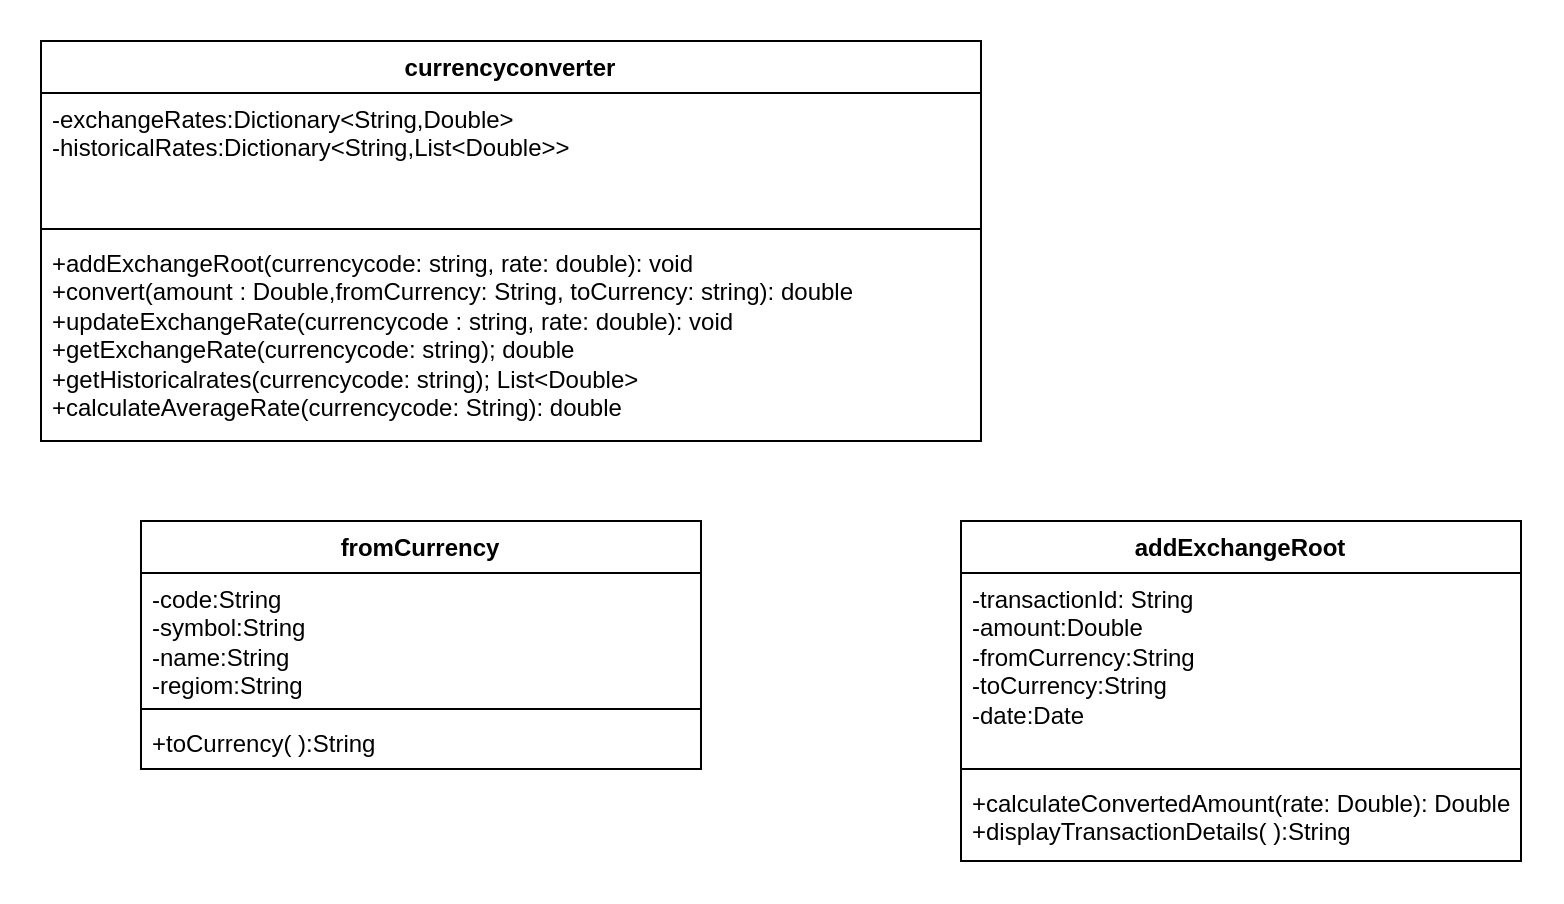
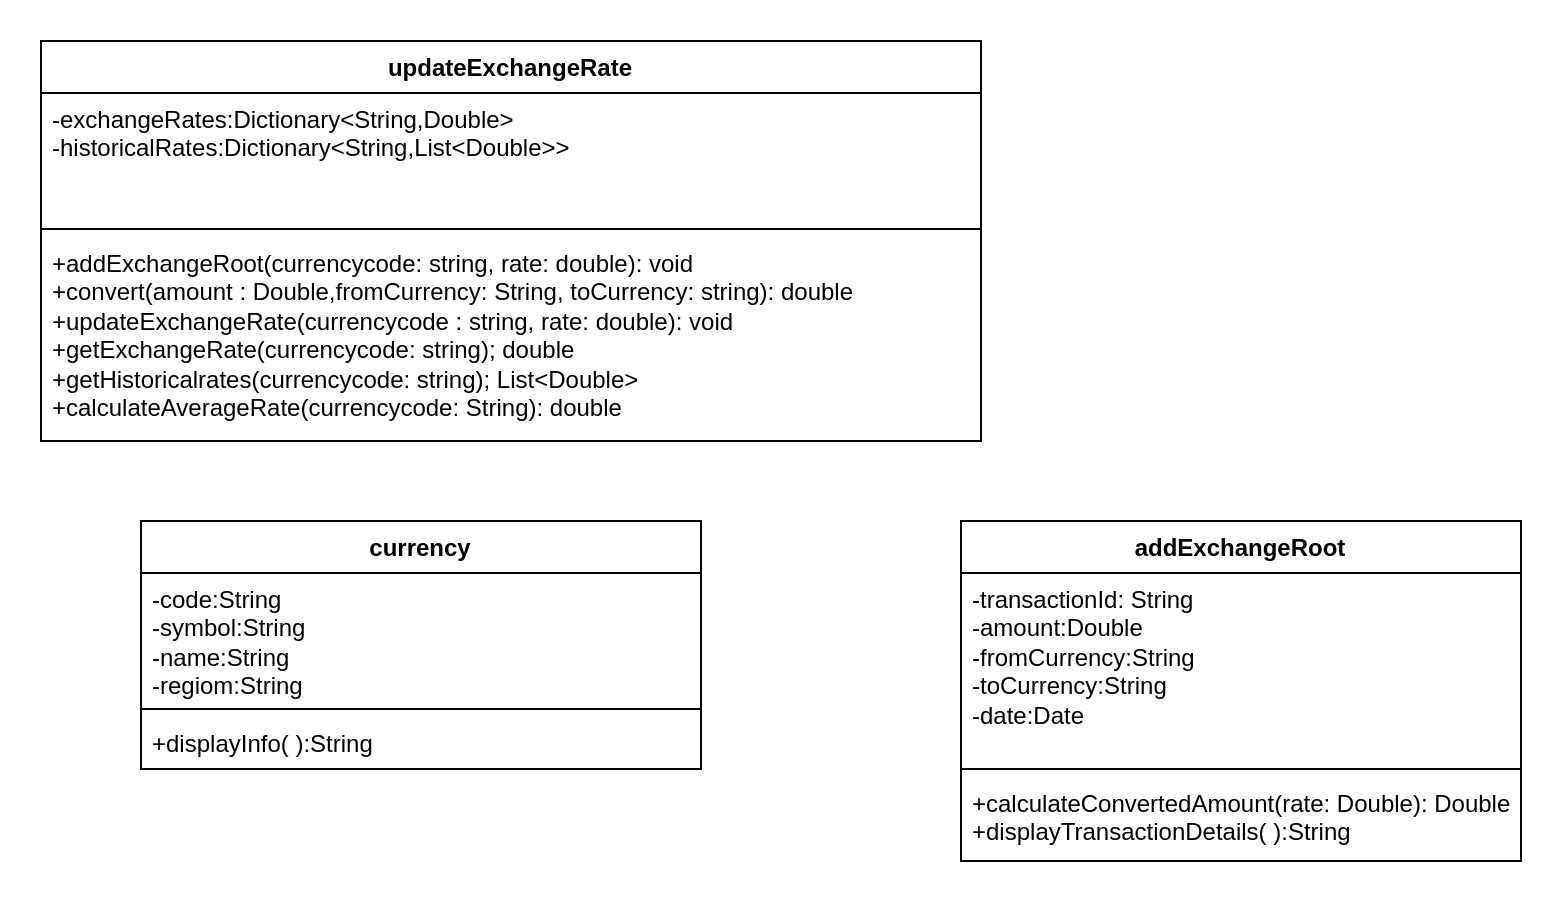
(511, 69) -> (511, 69)
(421, 549) -> (421, 549)
(285, 745) -> (285, 745)
